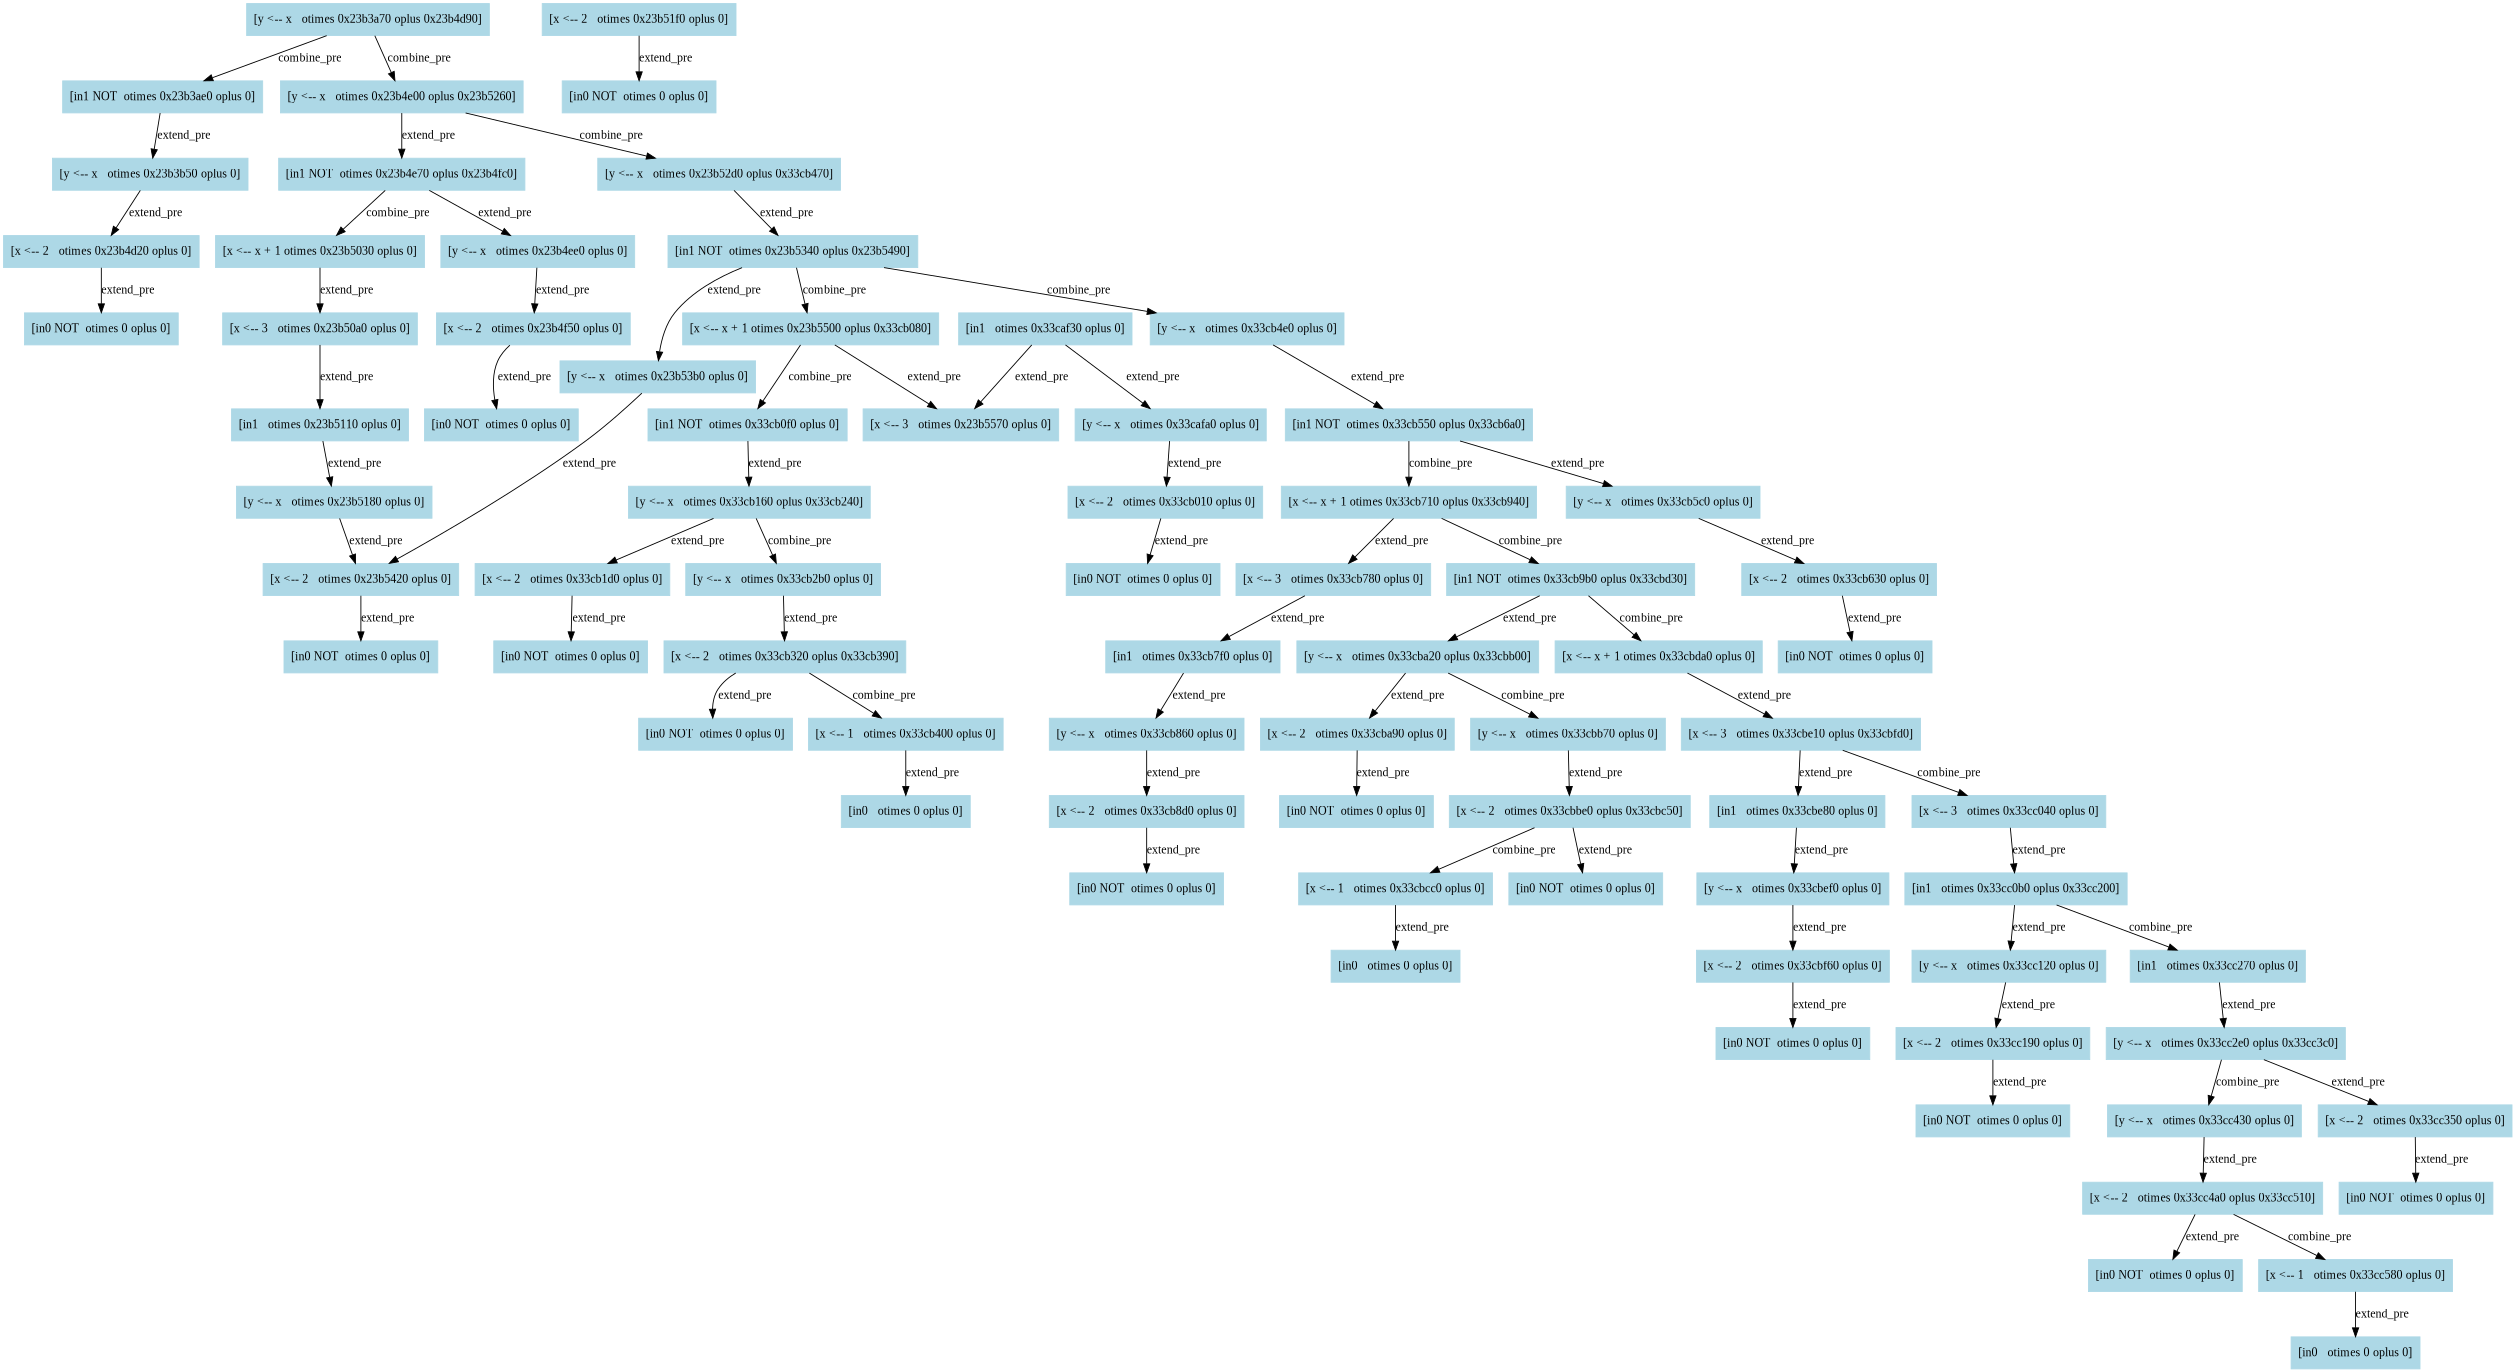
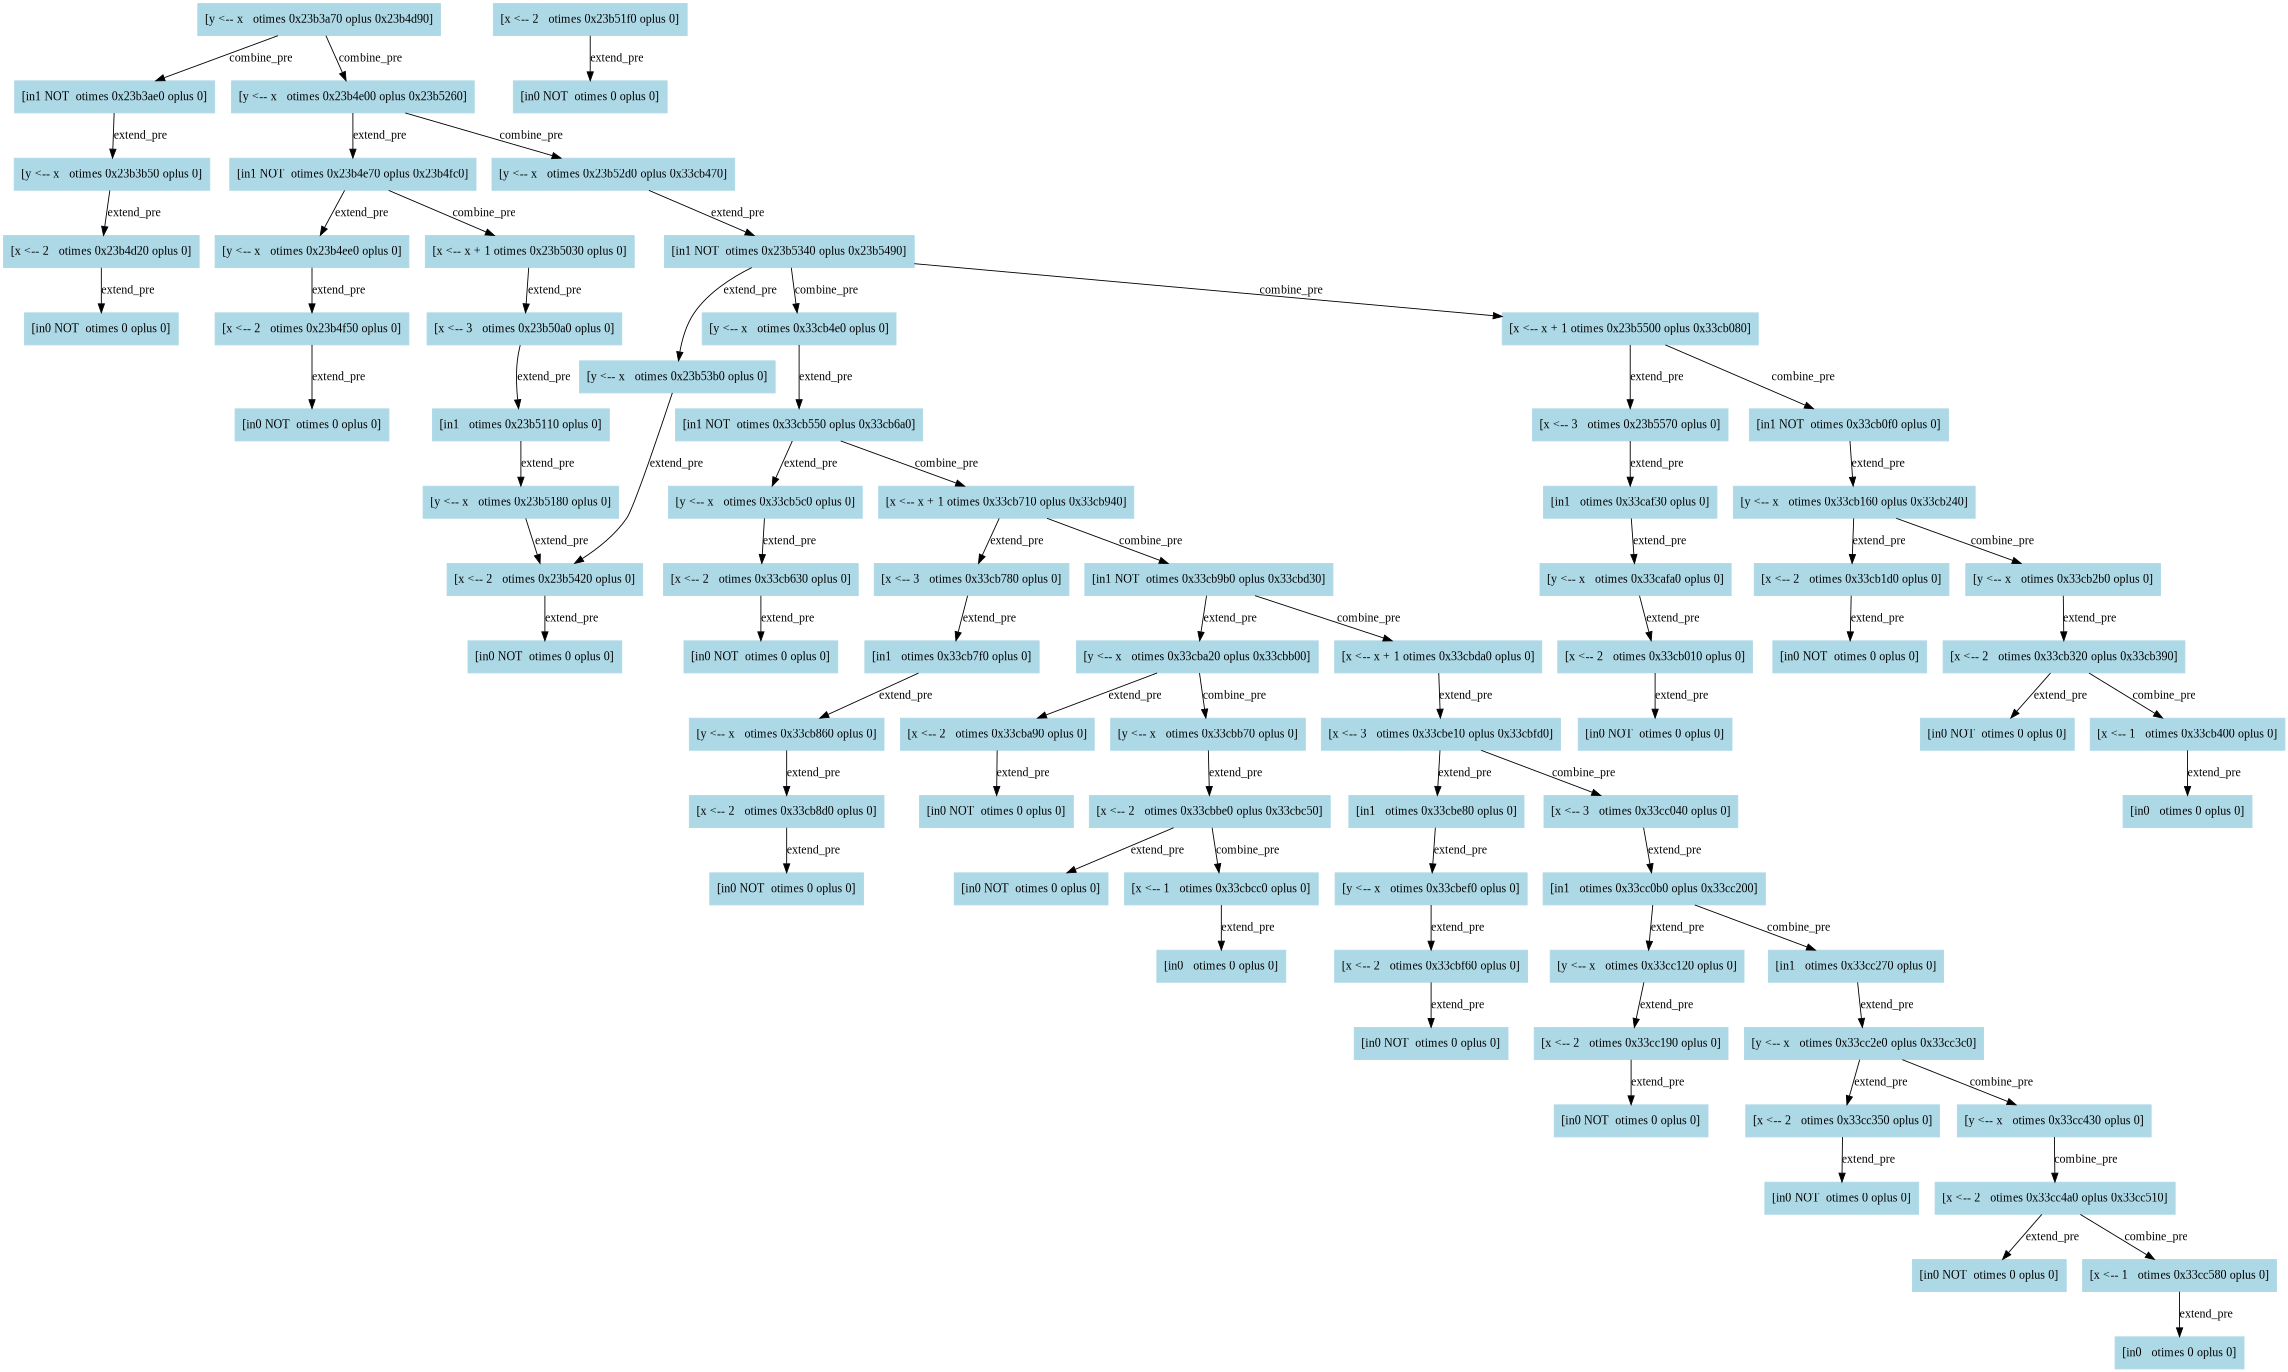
(1006, 373) -> (1630, 459)
(2231, 1160) -> (2086, 1160)
